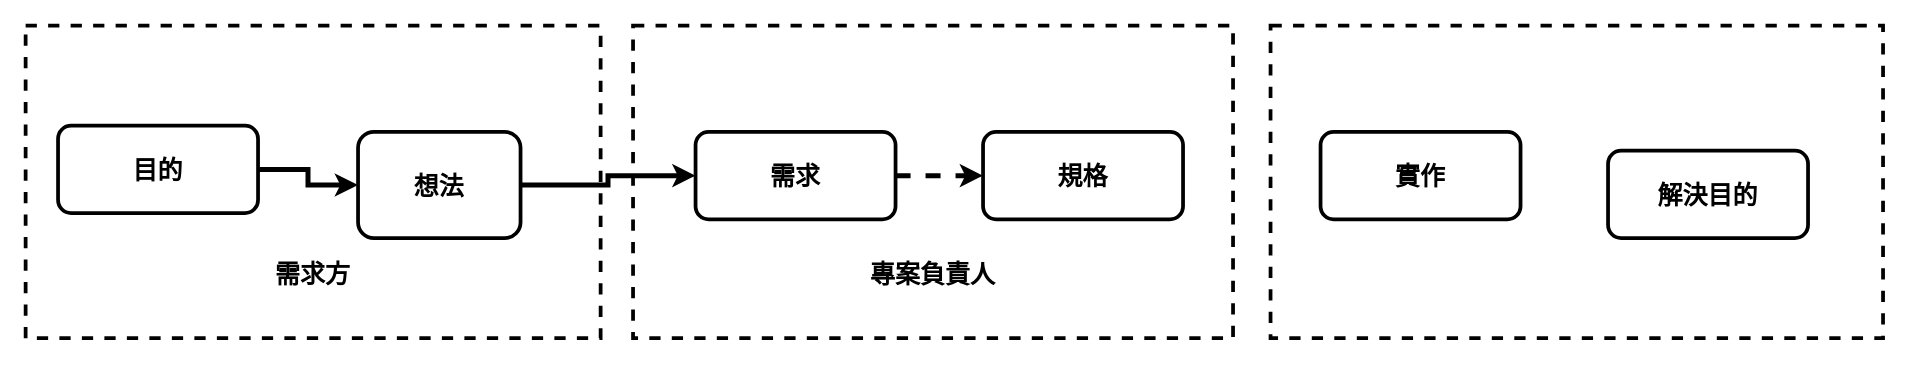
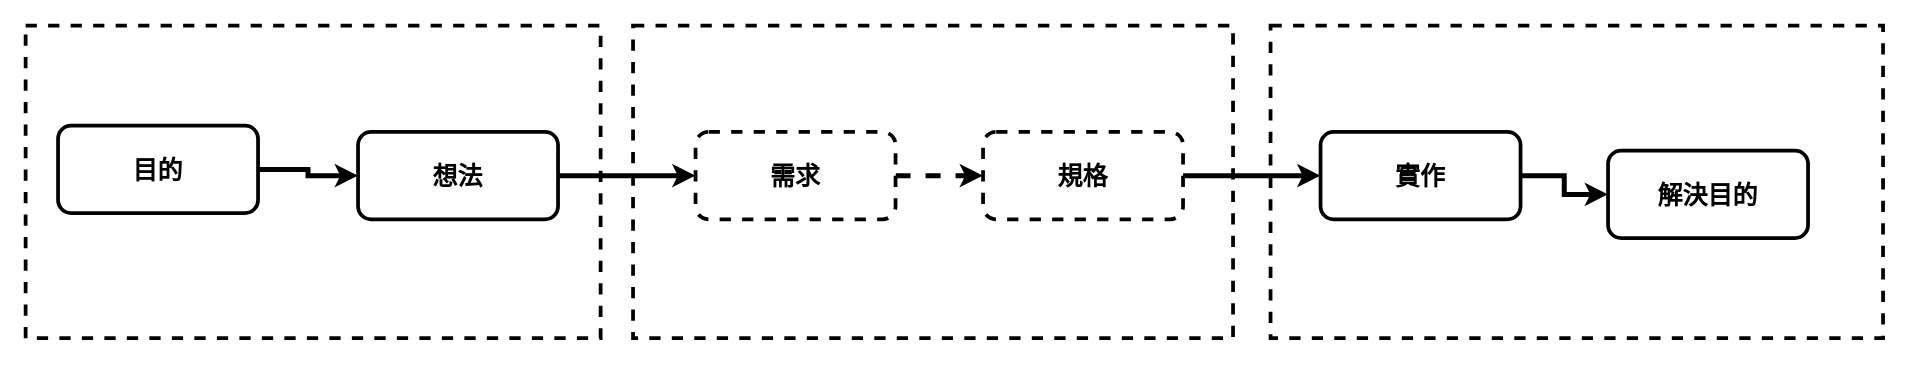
(796, 176) -> (796, 176)
(1083, 176) -> (1083, 176)
none -> (1244, 176)
none -> (1564, 177)
(439, 185) -> (458, 176)
(313, 269) -> none
(933, 269) -> none
